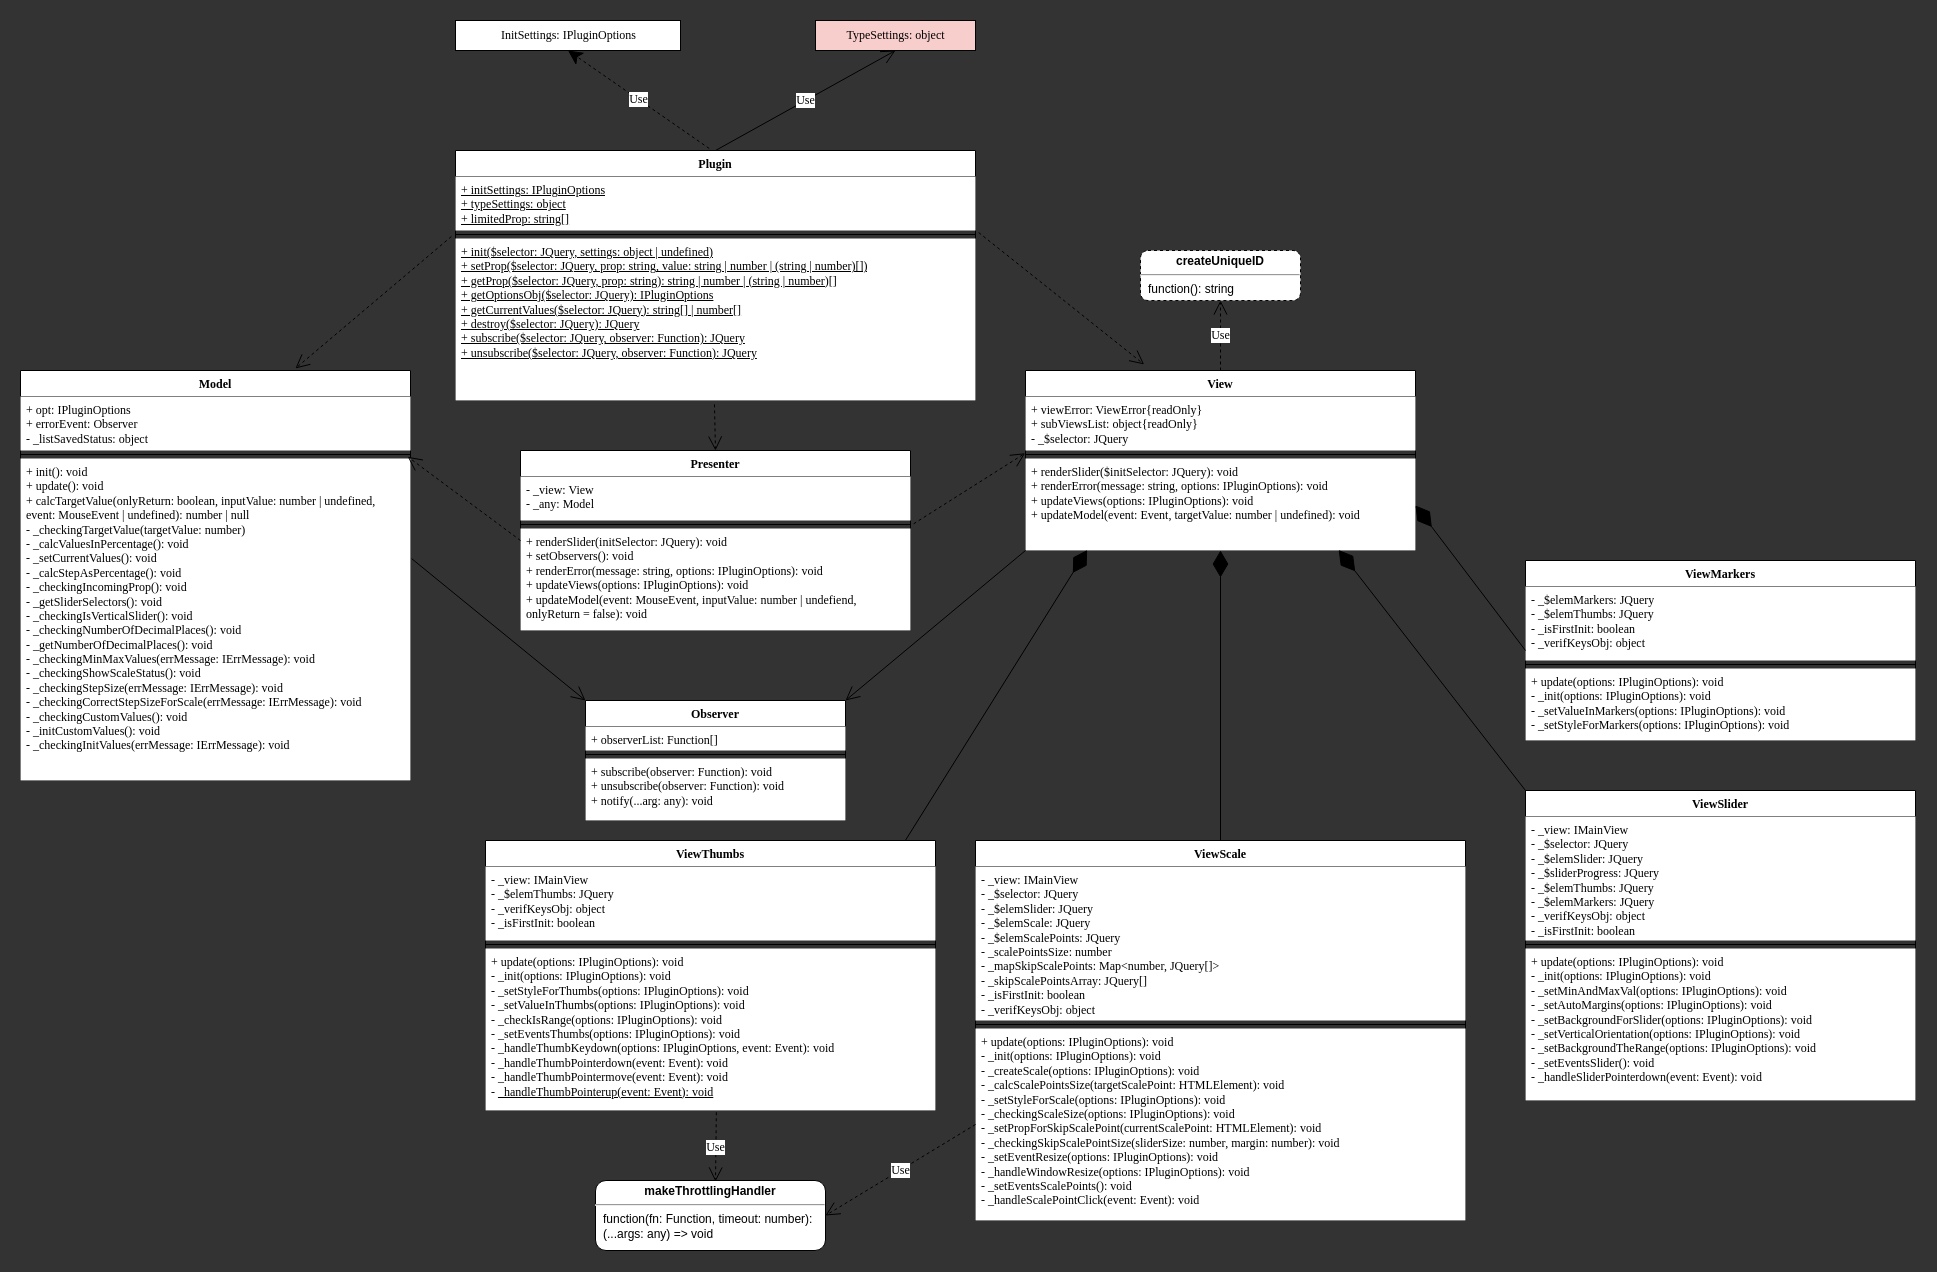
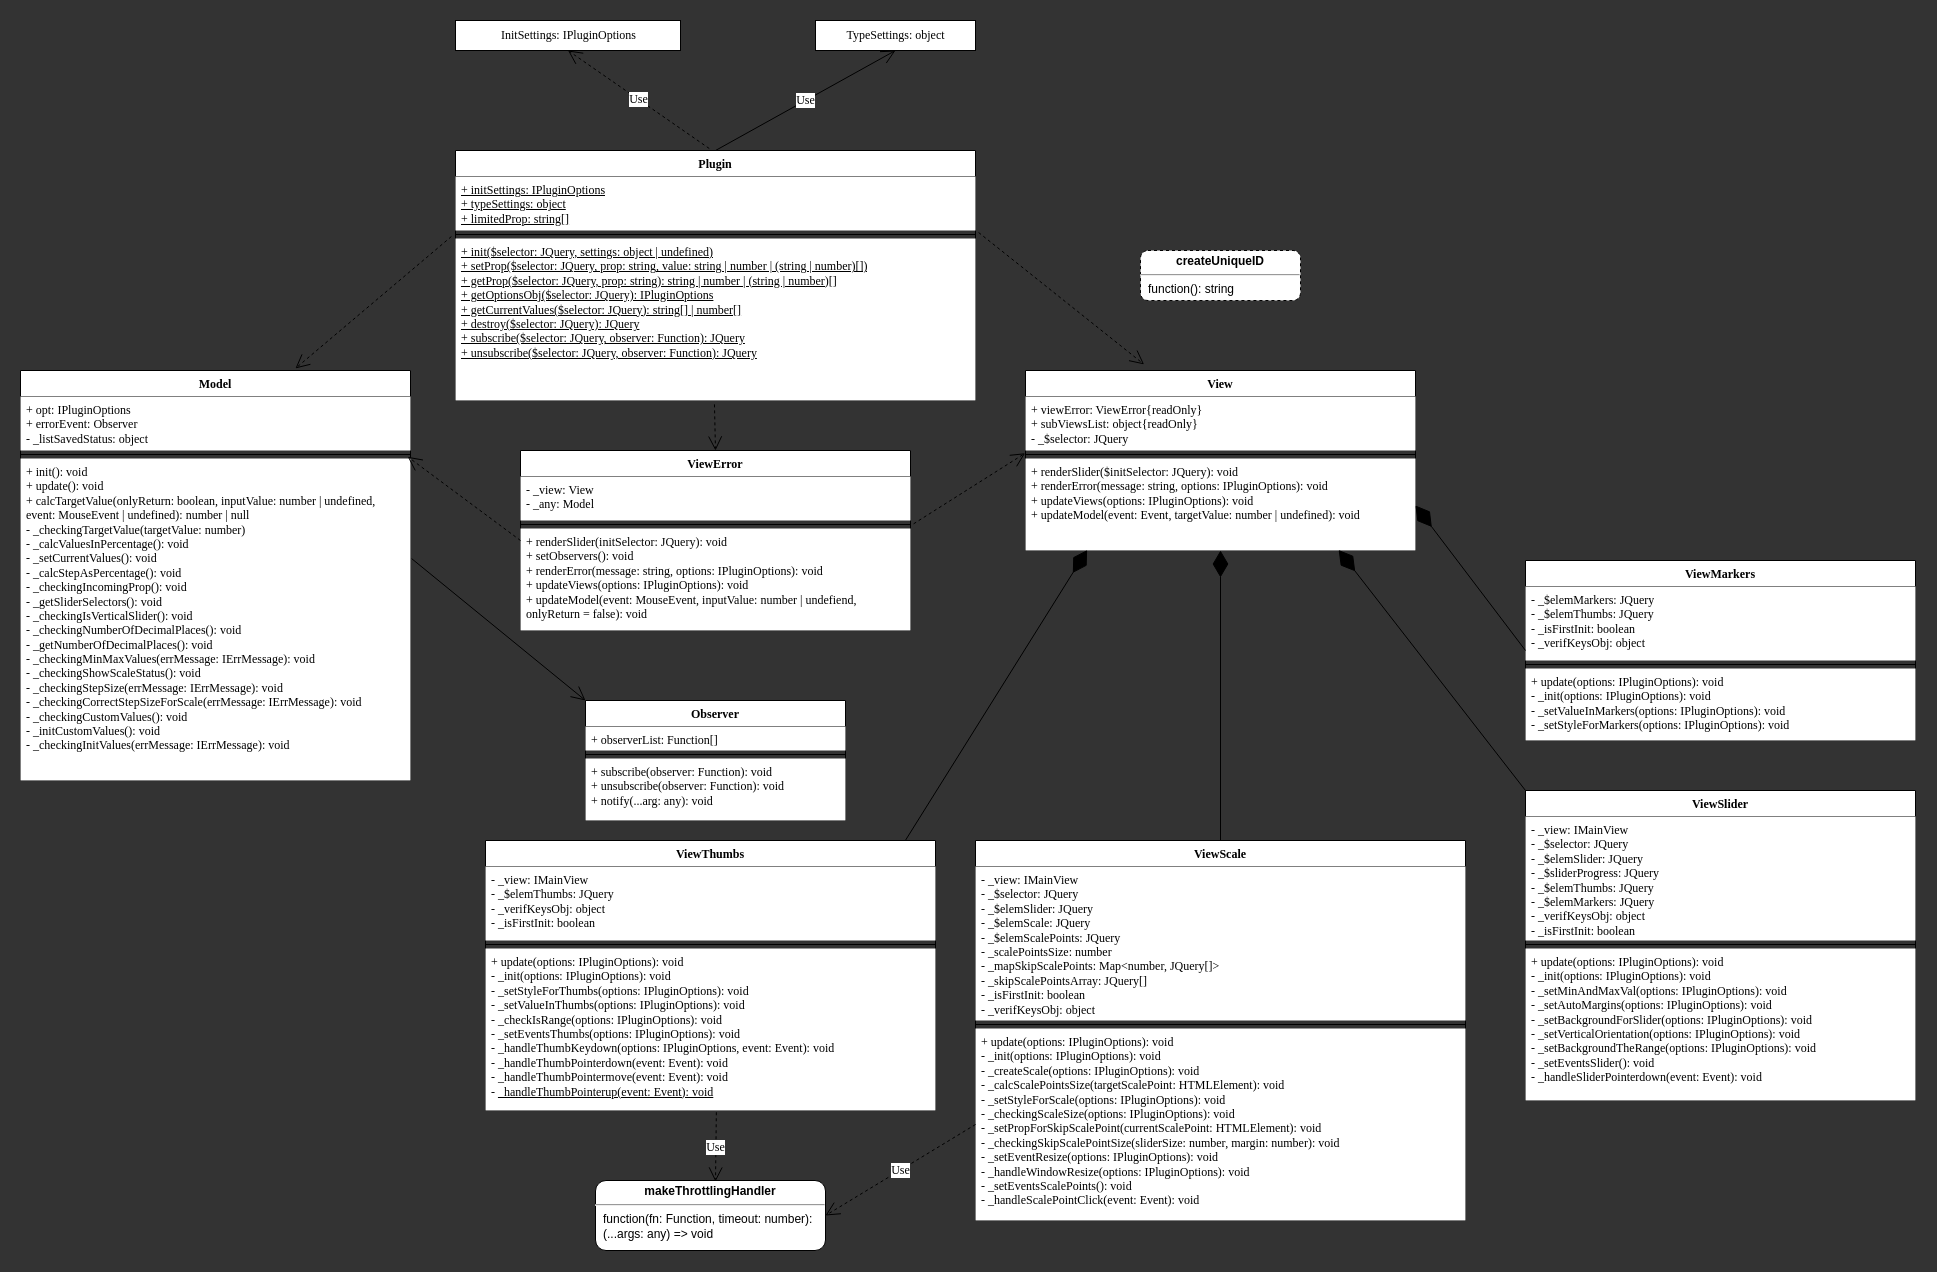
(896, 36) -> (896, 36)
(579, 58) -> (575, 55)
(1221, 335) -> none
(716, 465) -> (716, 465)
(936, 625) -> none
